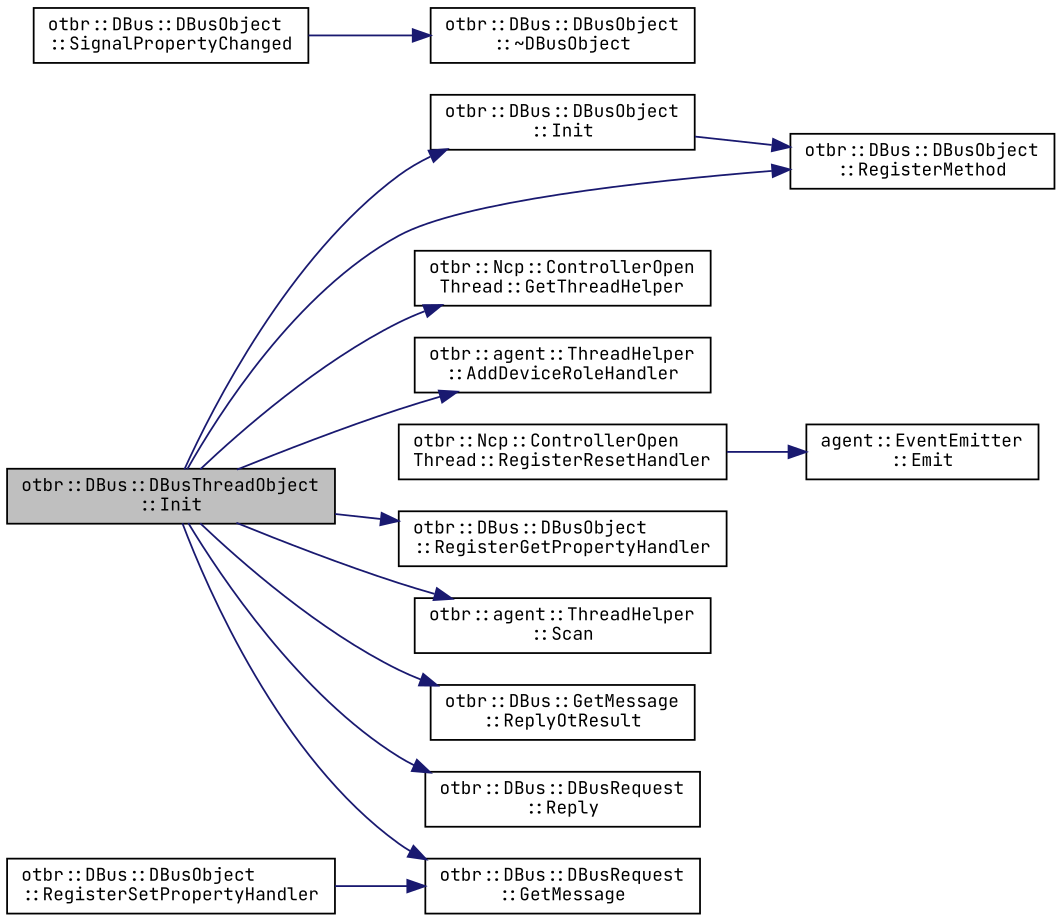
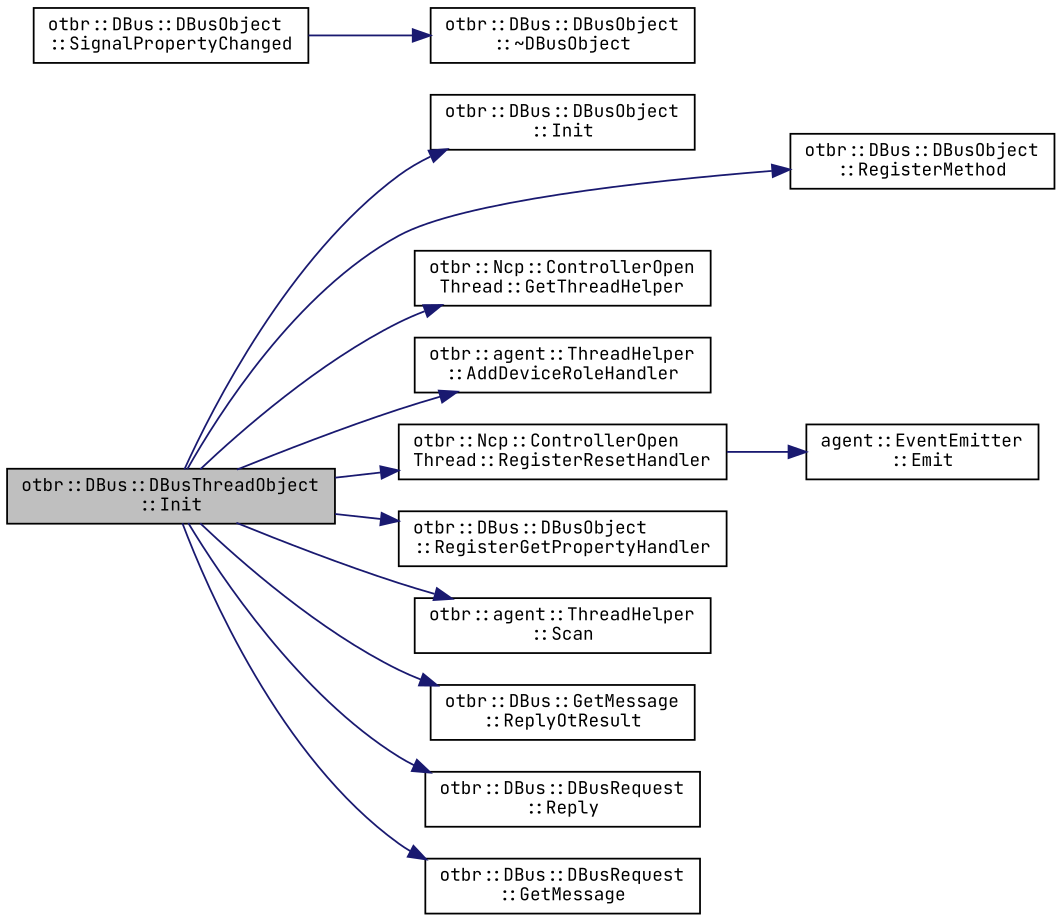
(733, 141) -> none
none -> (358, 475)
(171, 886) -> none
